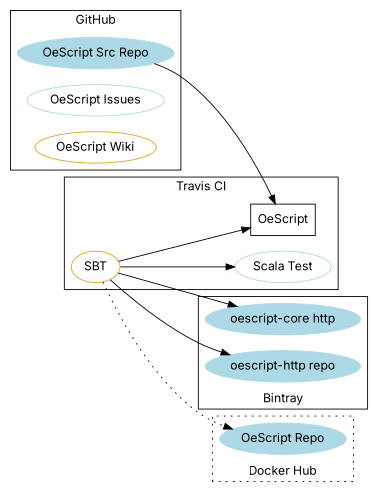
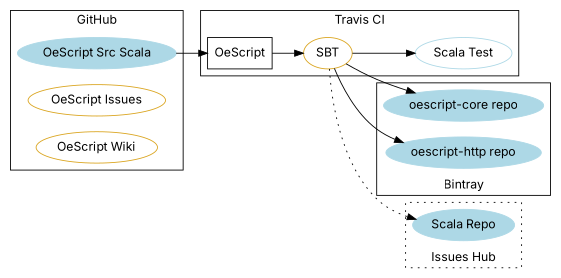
(96, 53) -> (97, 53)
(96, 100) -> (97, 100)
(180, 246) -> (283, 53)
(283, 319) -> (464, 106)
(283, 439) -> (464, 225)
(283, 471) -> (464, 258)
